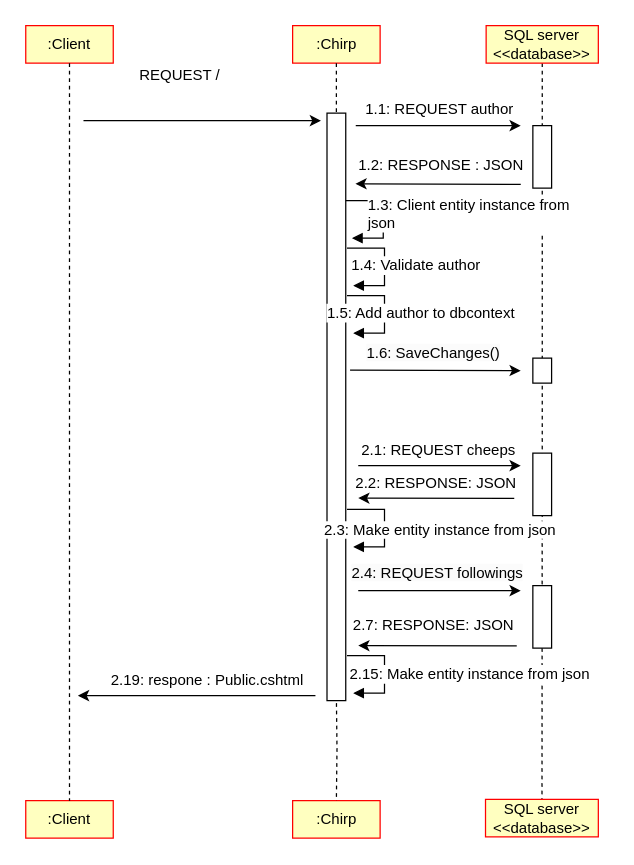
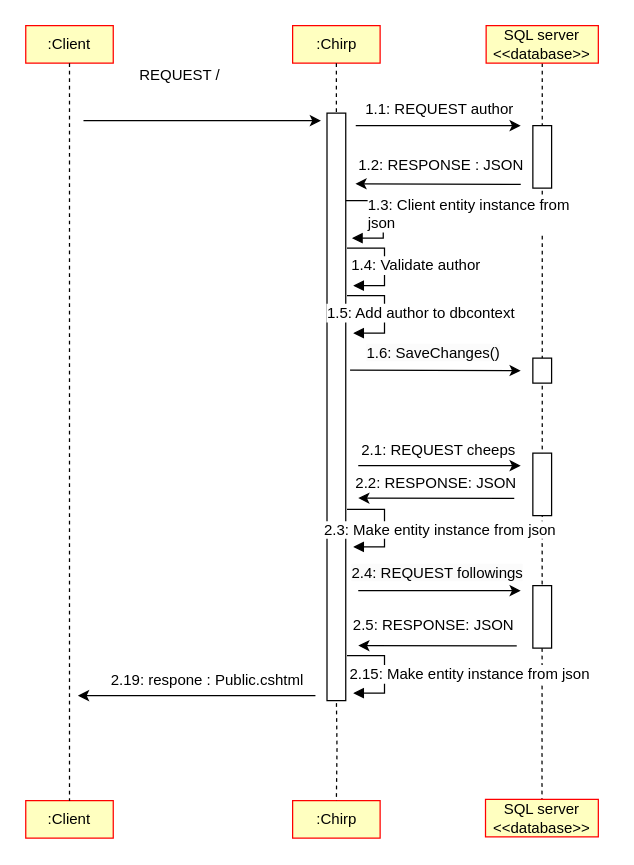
(434, 626) -> (434, 626)
